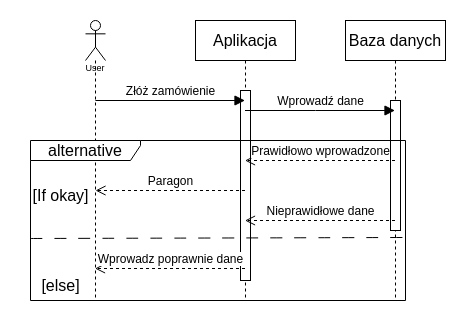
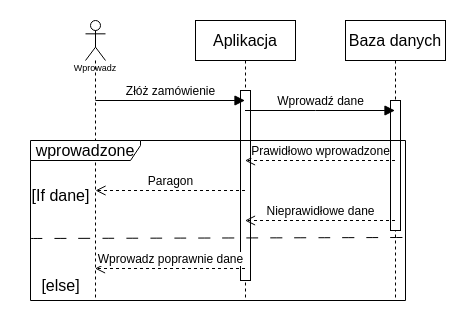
(96, 66) -> (96, 66)
(86, 151) -> (86, 151)
(61, 196) -> (61, 196)
